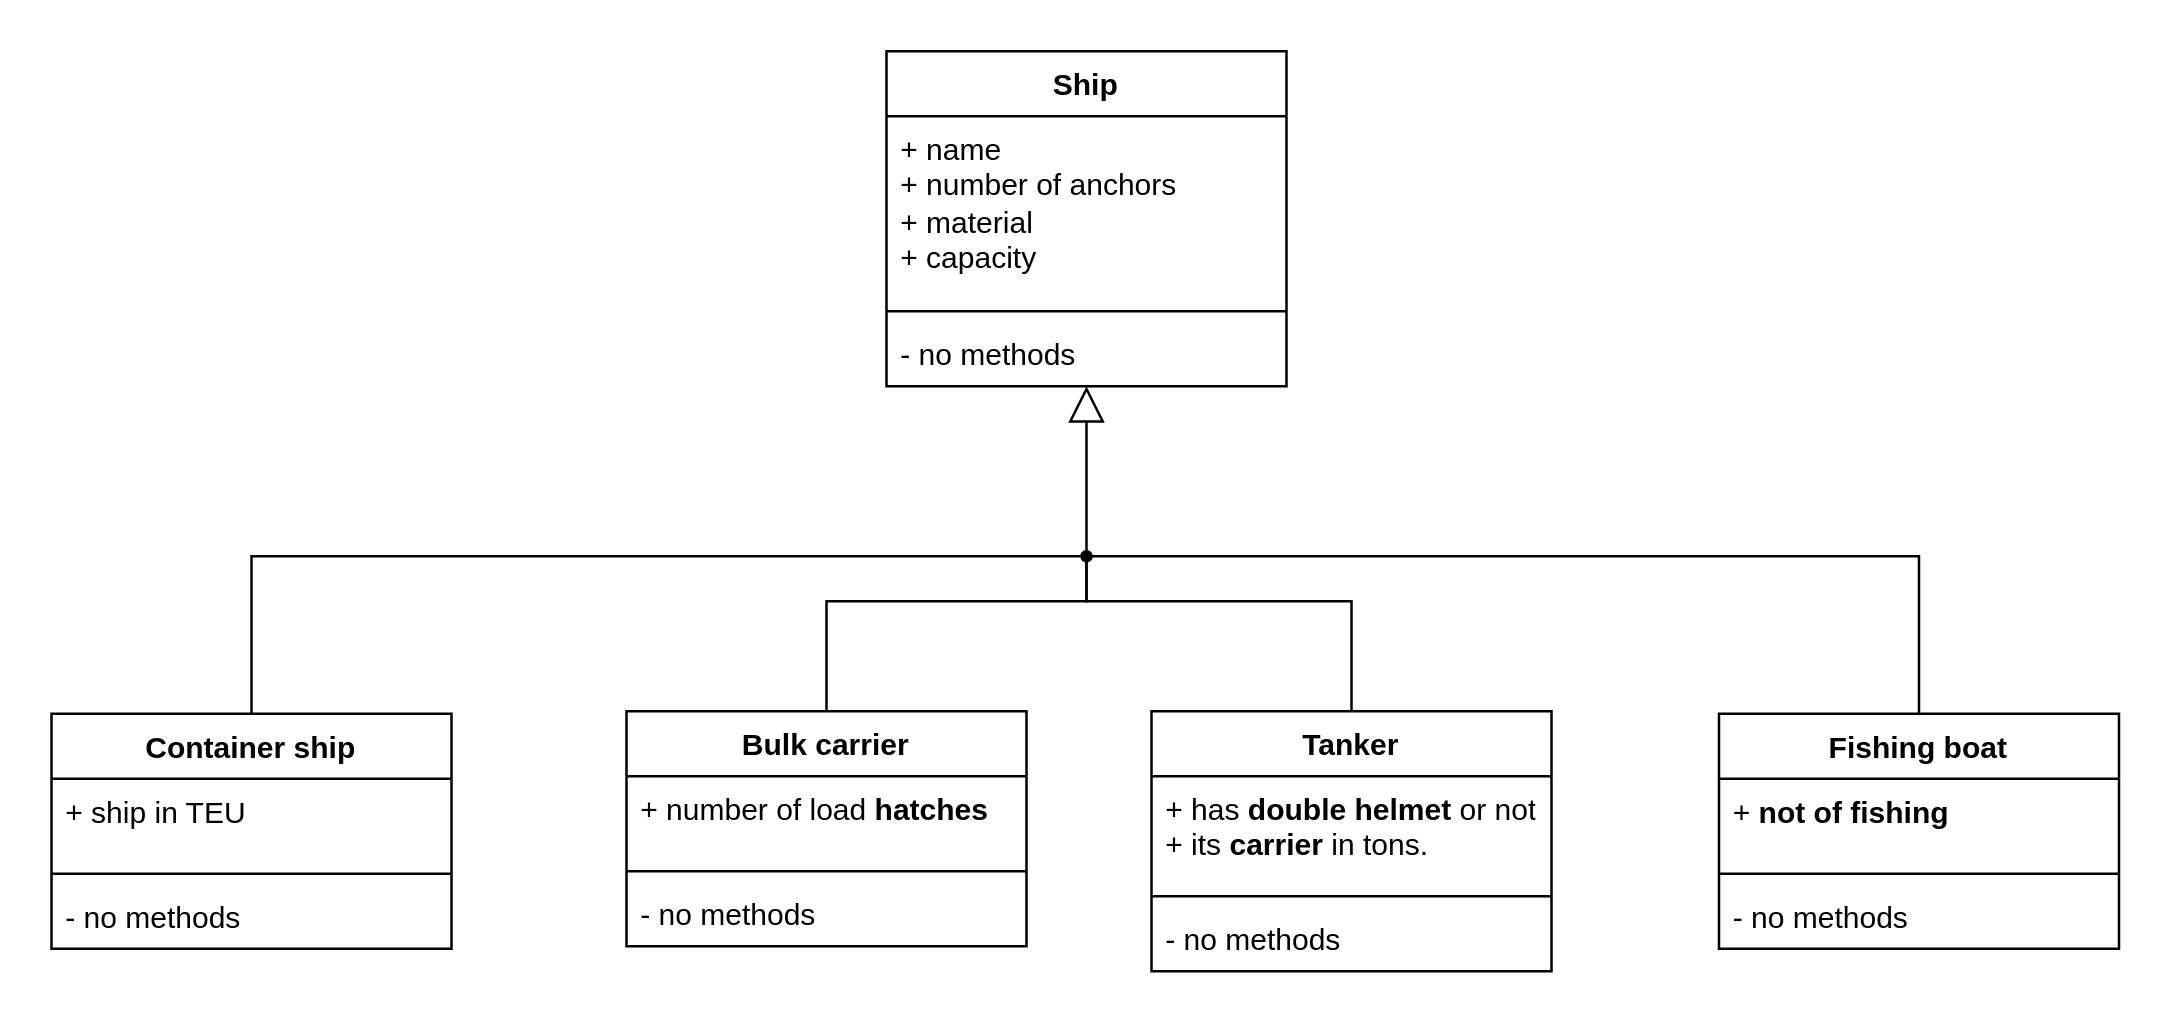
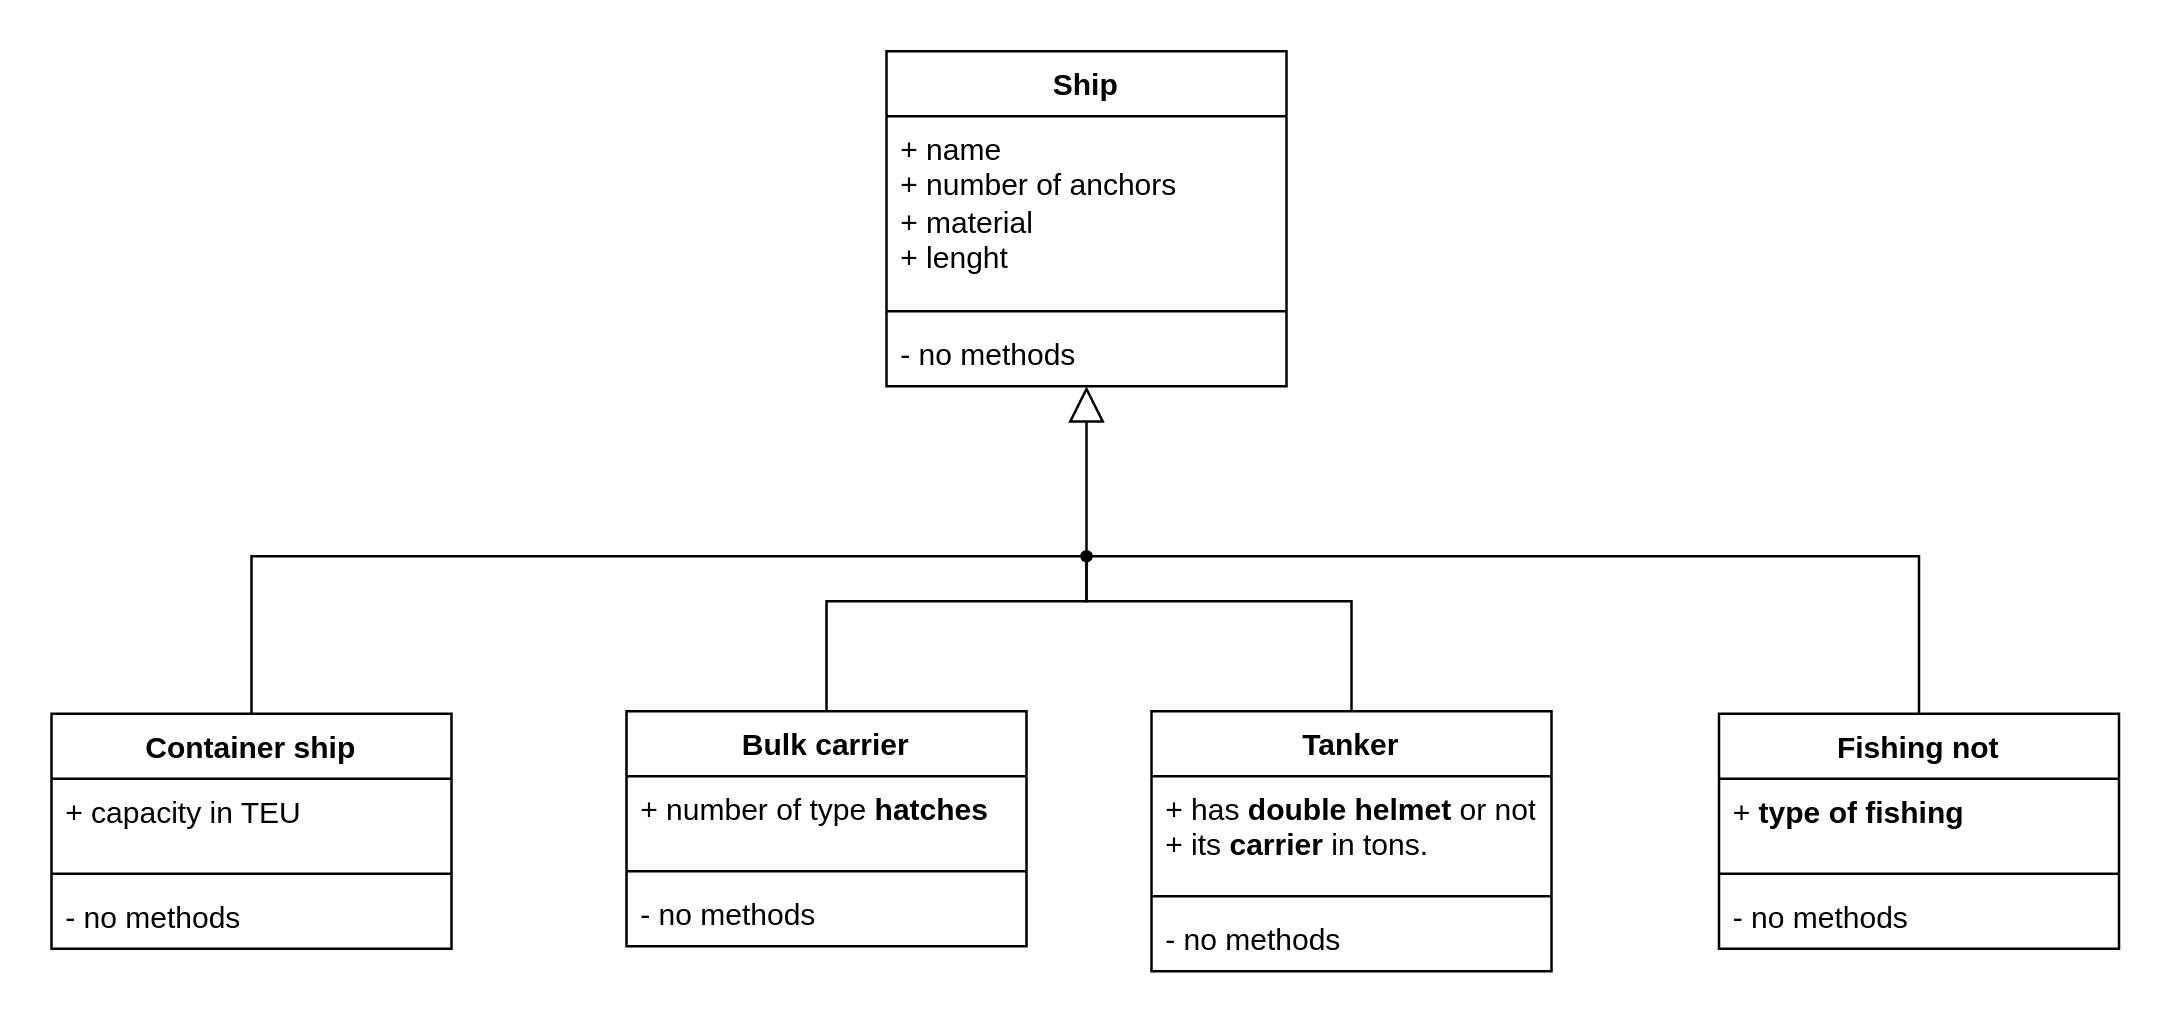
(1049, 206) -> (1049, 206)
(1919, 749) -> (1919, 749)
(823, 812) -> (827, 812)
(156, 814) -> (190, 814)
(1853, 814) -> (1862, 814)
